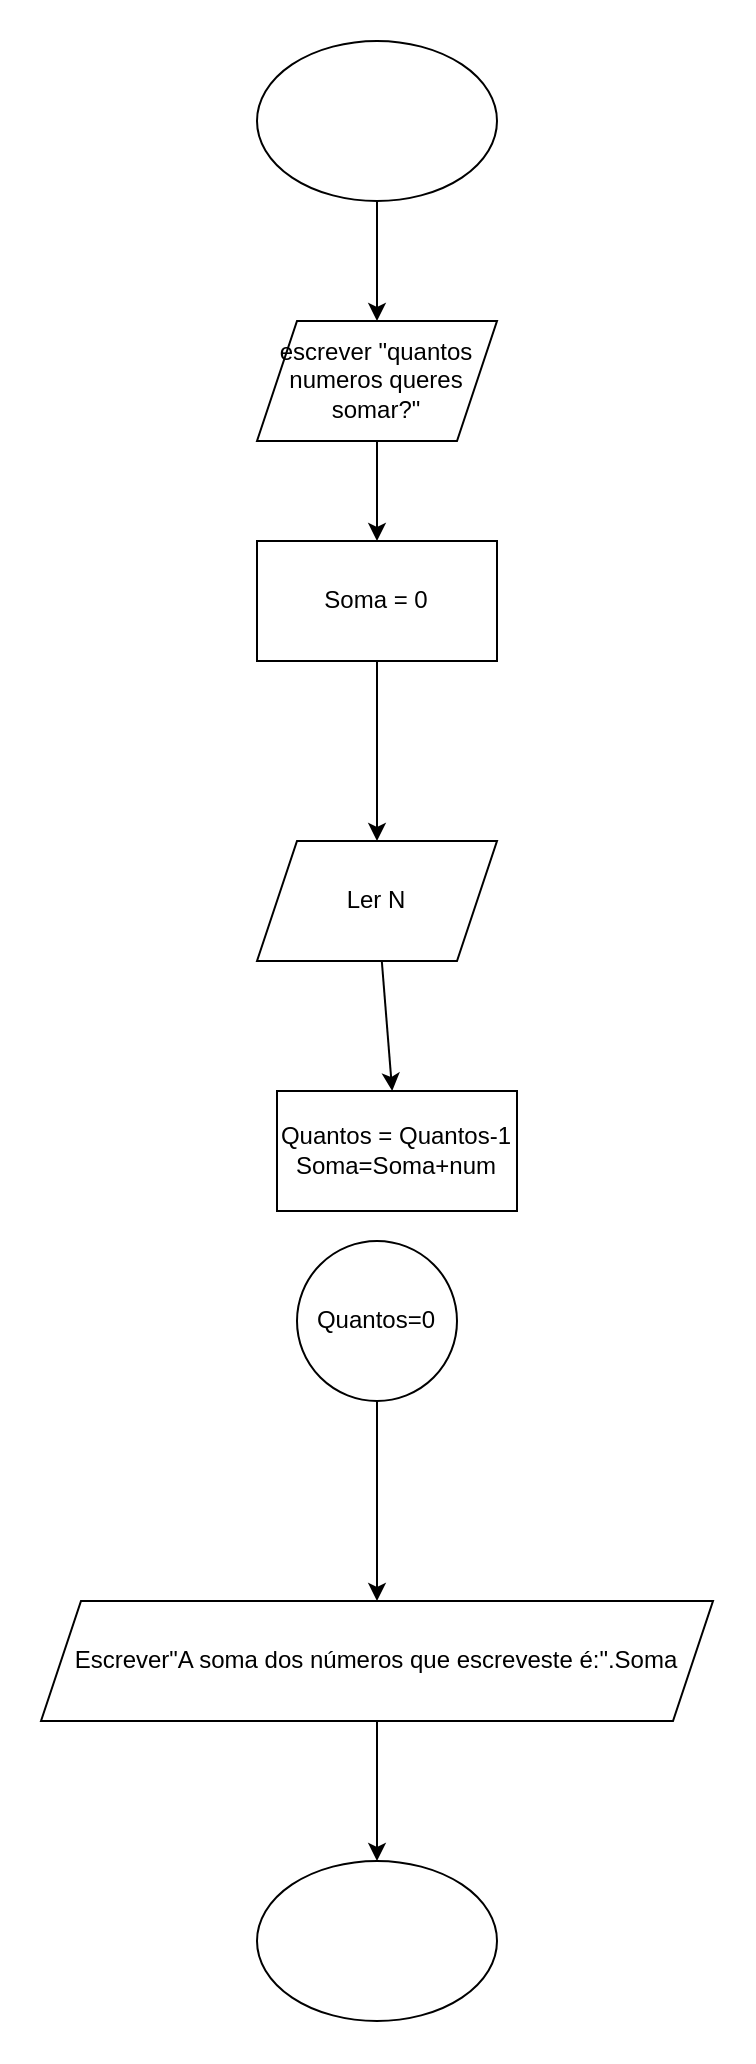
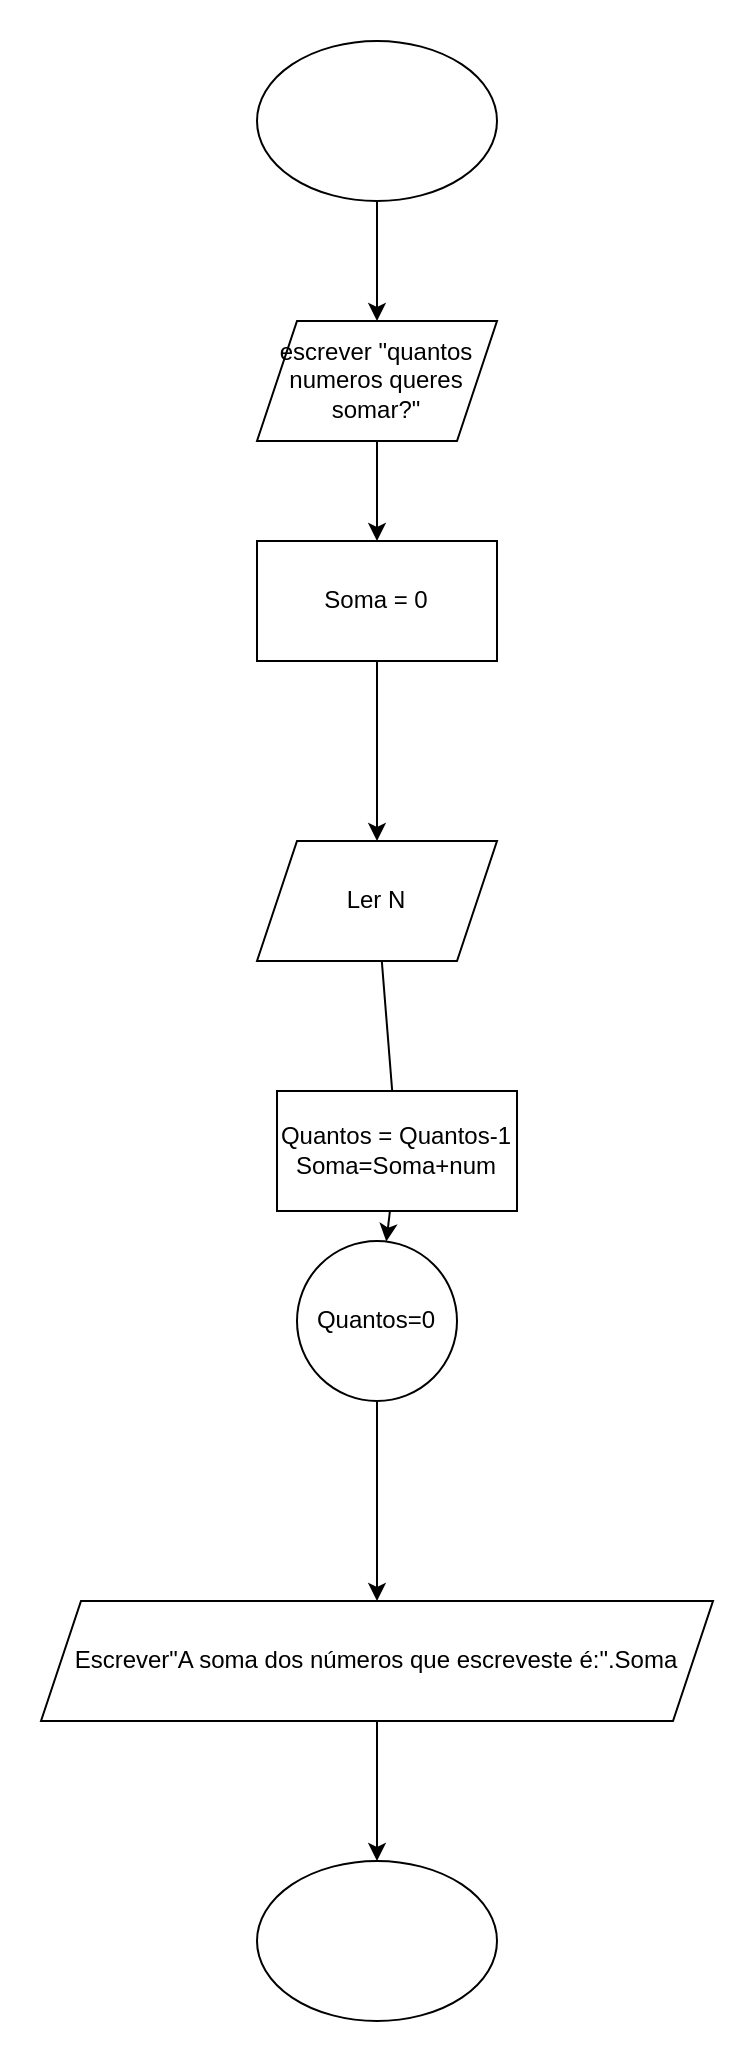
(391, 1076) -> (391, 1081)
none -> (389, 1220)
